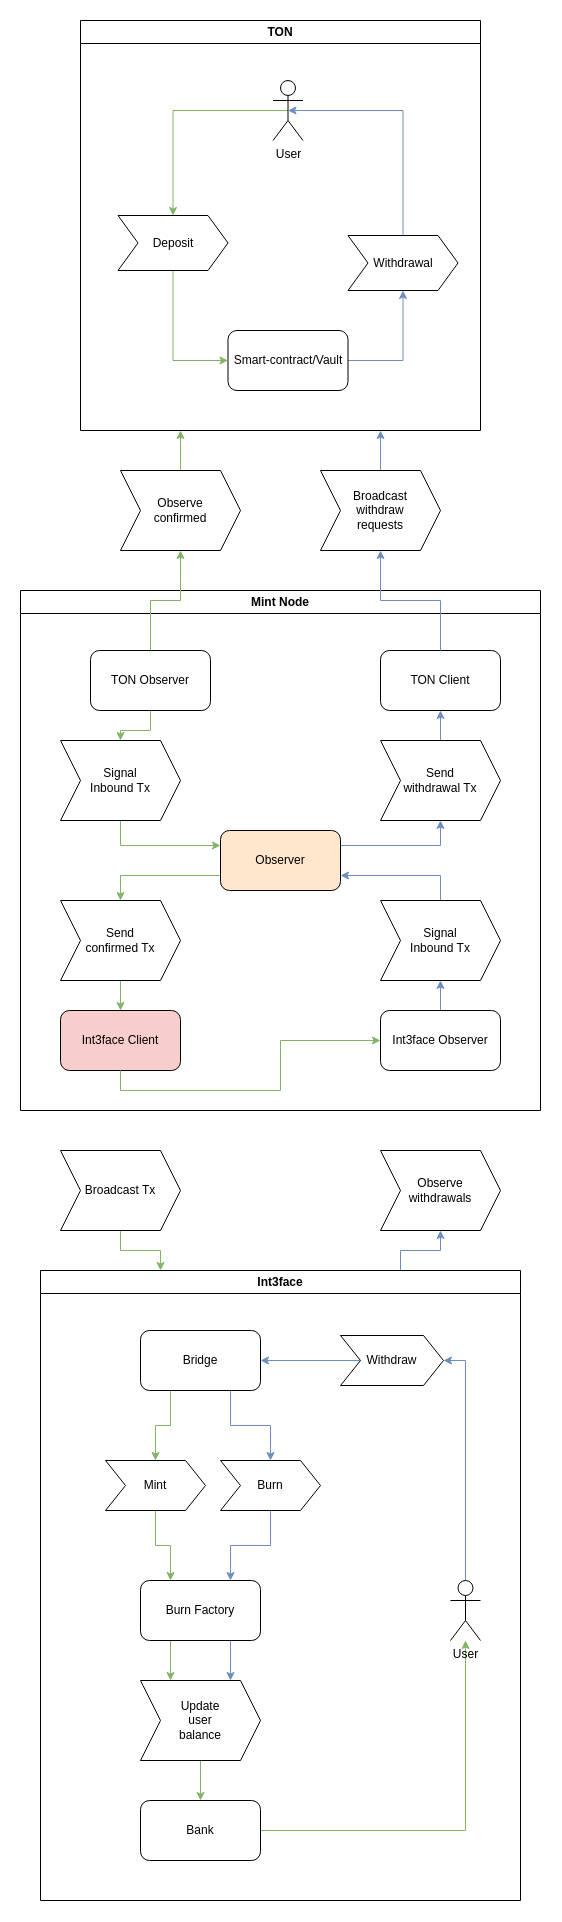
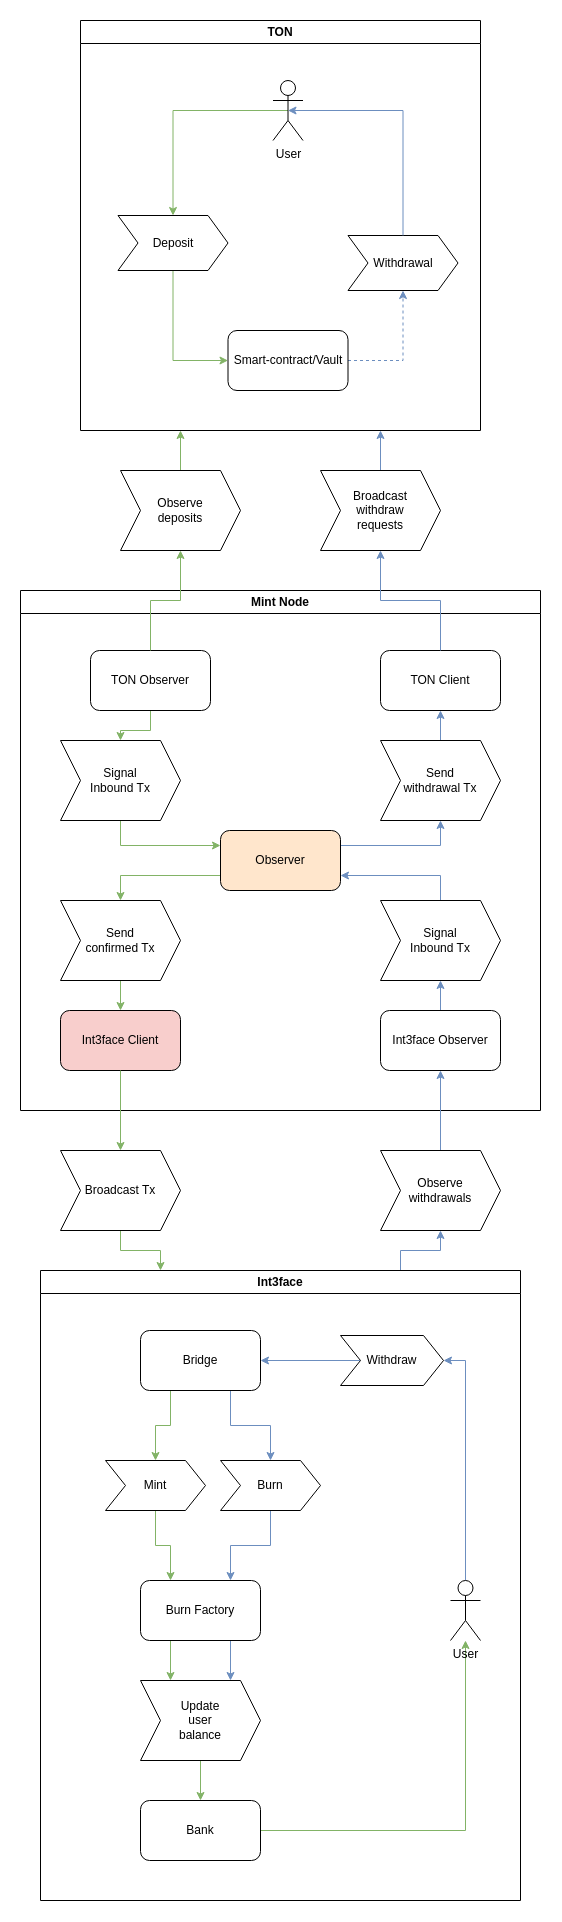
(403, 357) -> (403, 357)
(181, 511) -> (181, 511)
(271, 1091) -> (121, 1116)
none -> (441, 1114)
